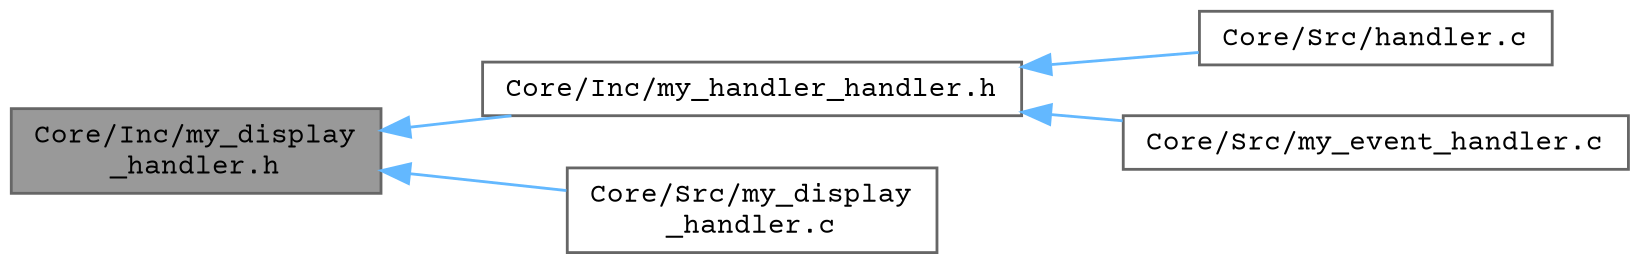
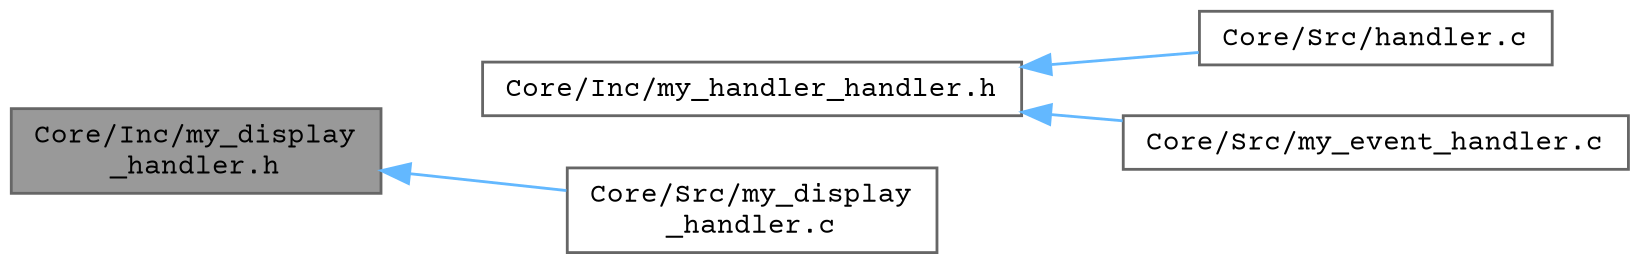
(461, 121) -> none
